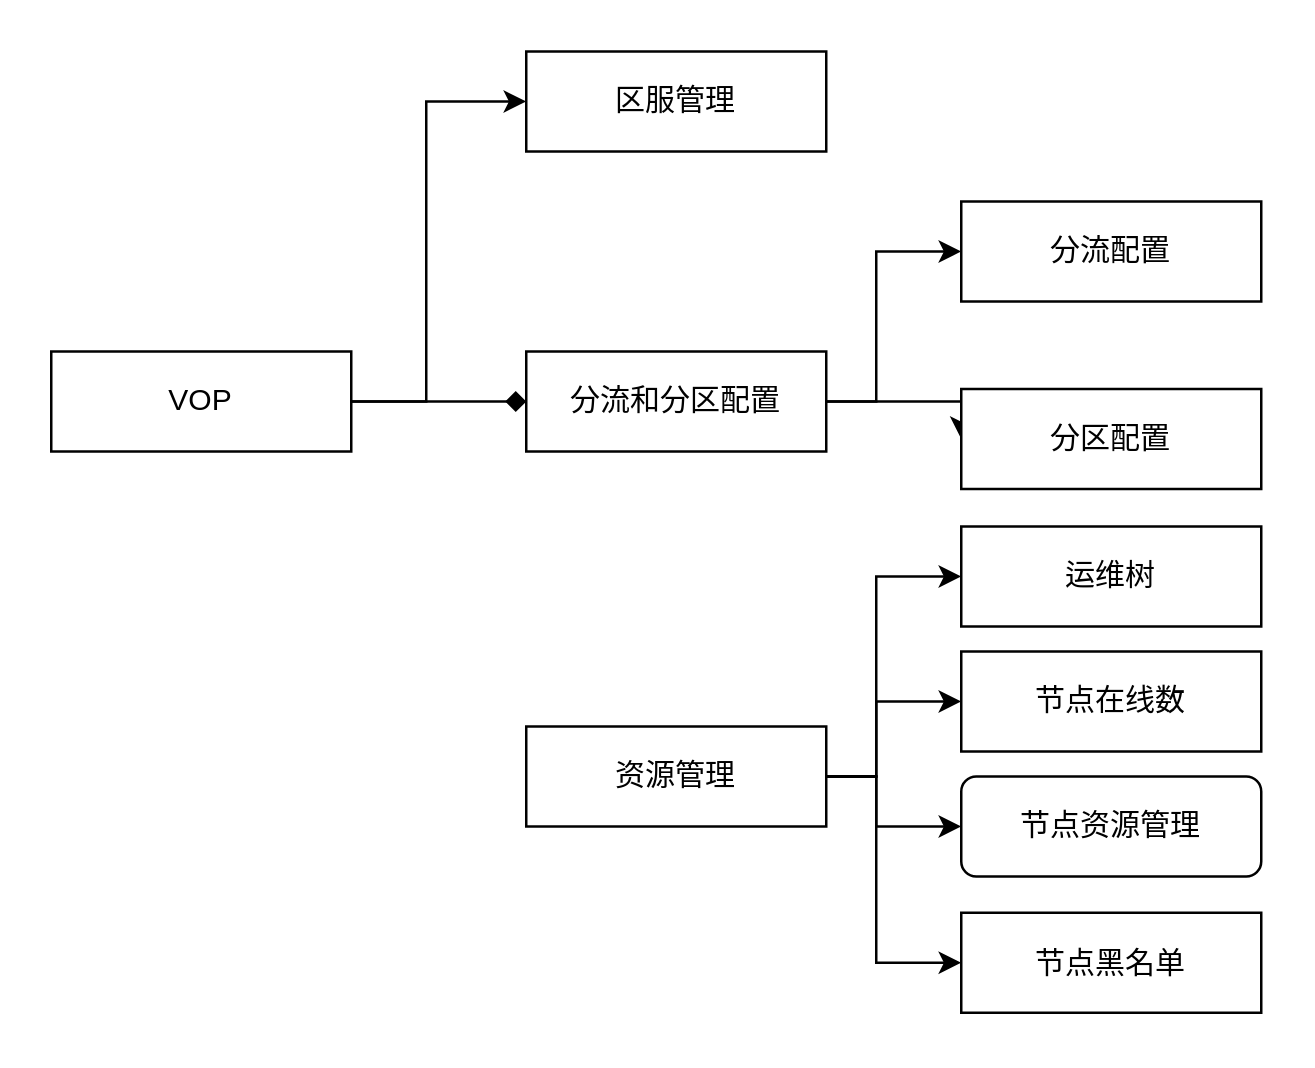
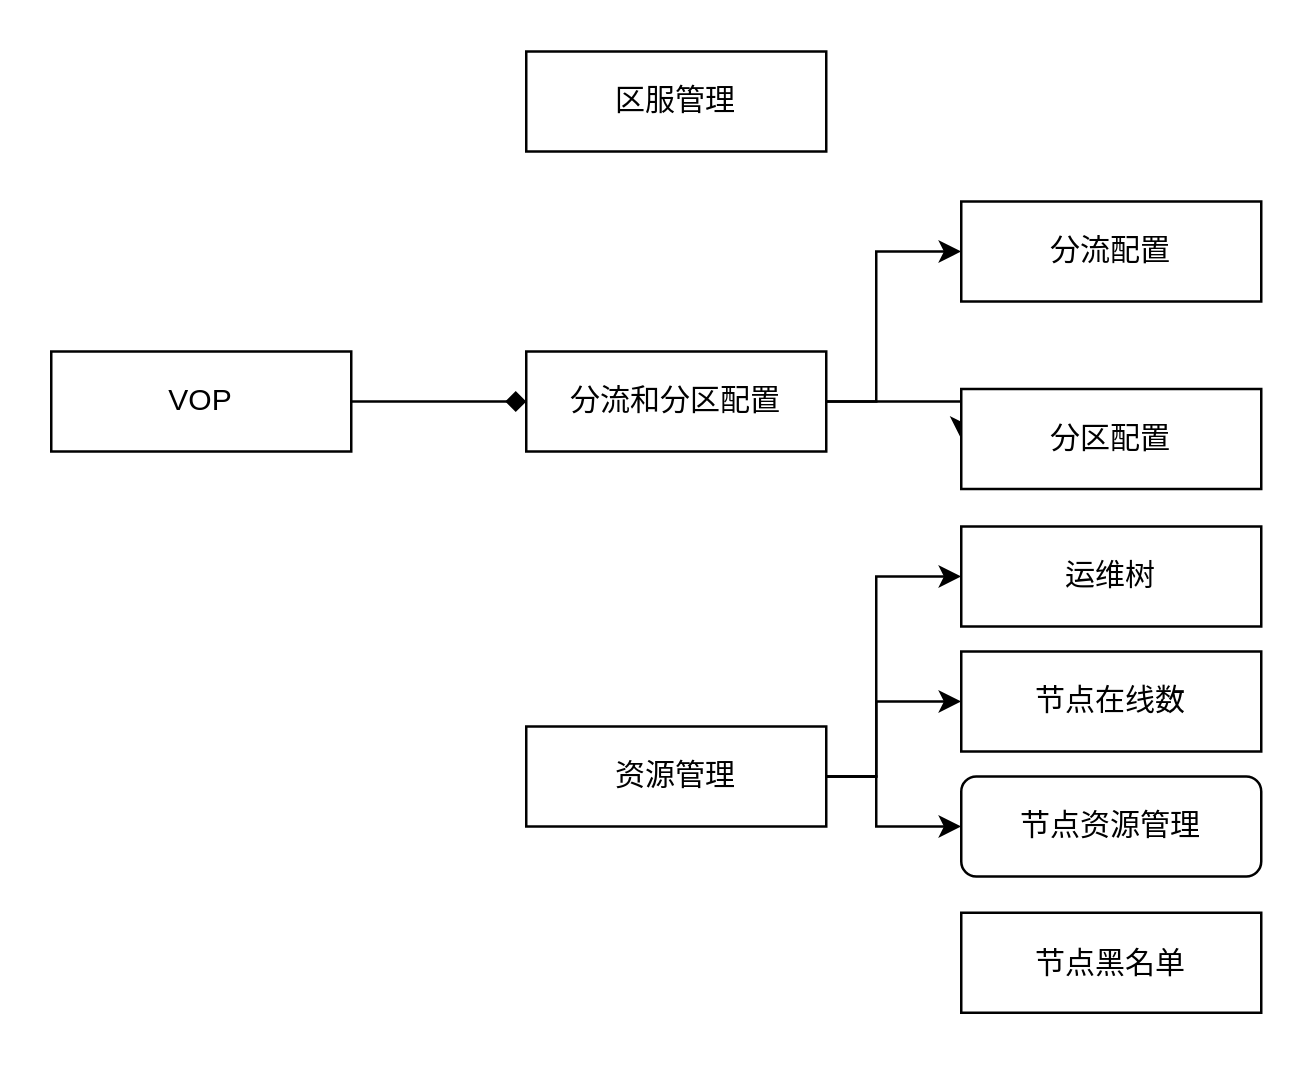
(426, 207) -> none
(876, 931) -> none
